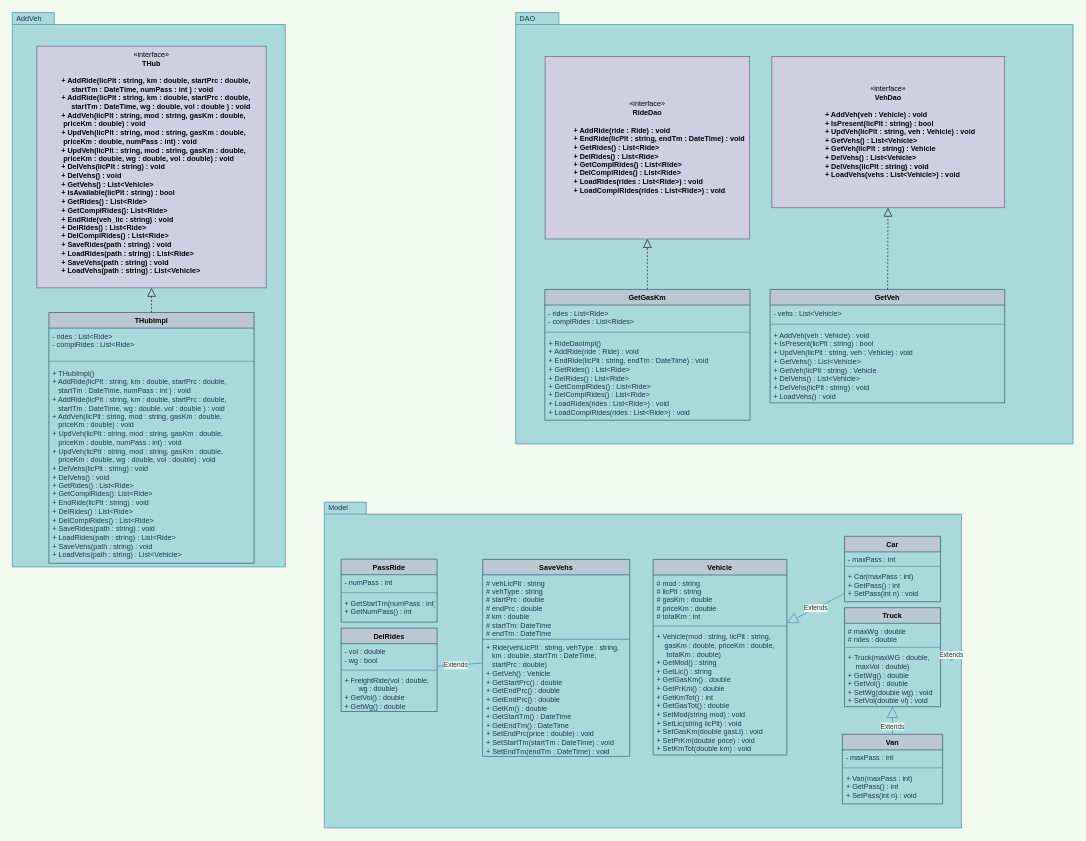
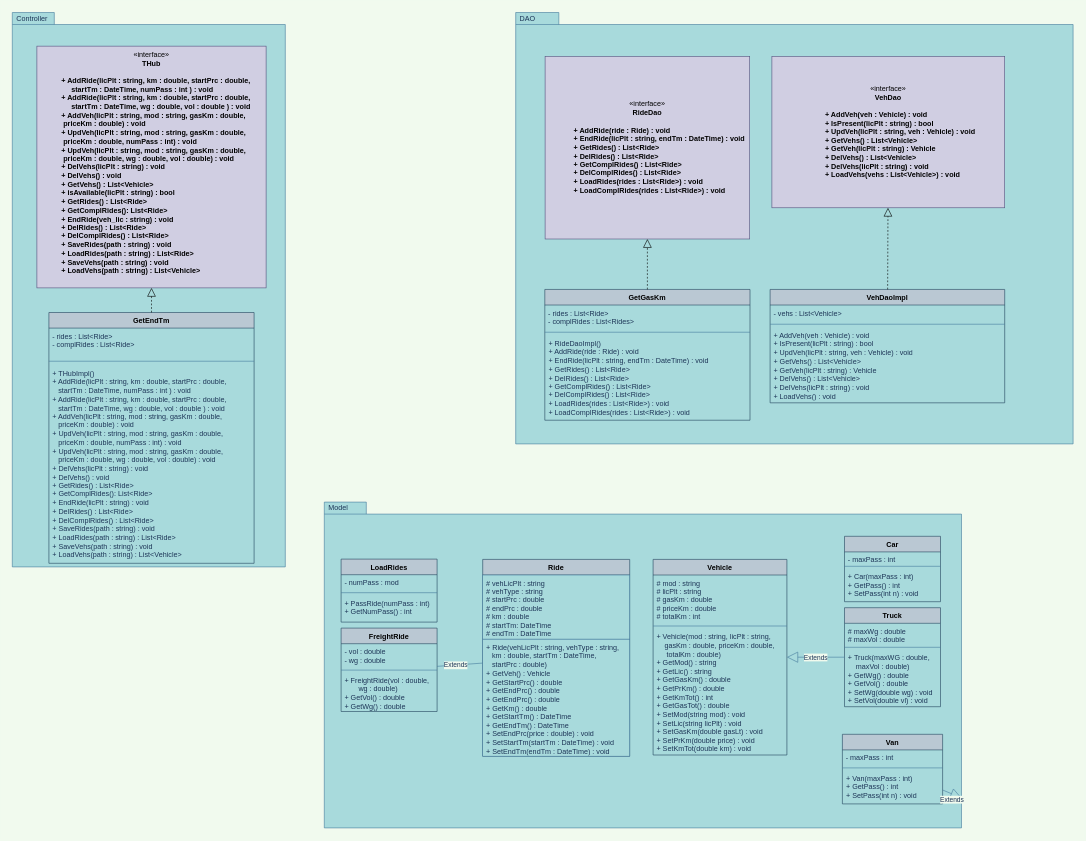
(29, 18) -> (35, 18)
(887, 297) -> (887, 297)
(151, 320) -> (151, 320)
(389, 567) -> (389, 567)
(556, 567) -> (556, 567)
(370, 583) -> (371, 583)
(394, 603) -> (389, 603)
(813, 610) -> none
(875, 631) -> (875, 631)
(389, 636) -> (389, 636)
(367, 652) -> (367, 652)
(946, 655) -> (815, 657)
(893, 726) -> (948, 792)
